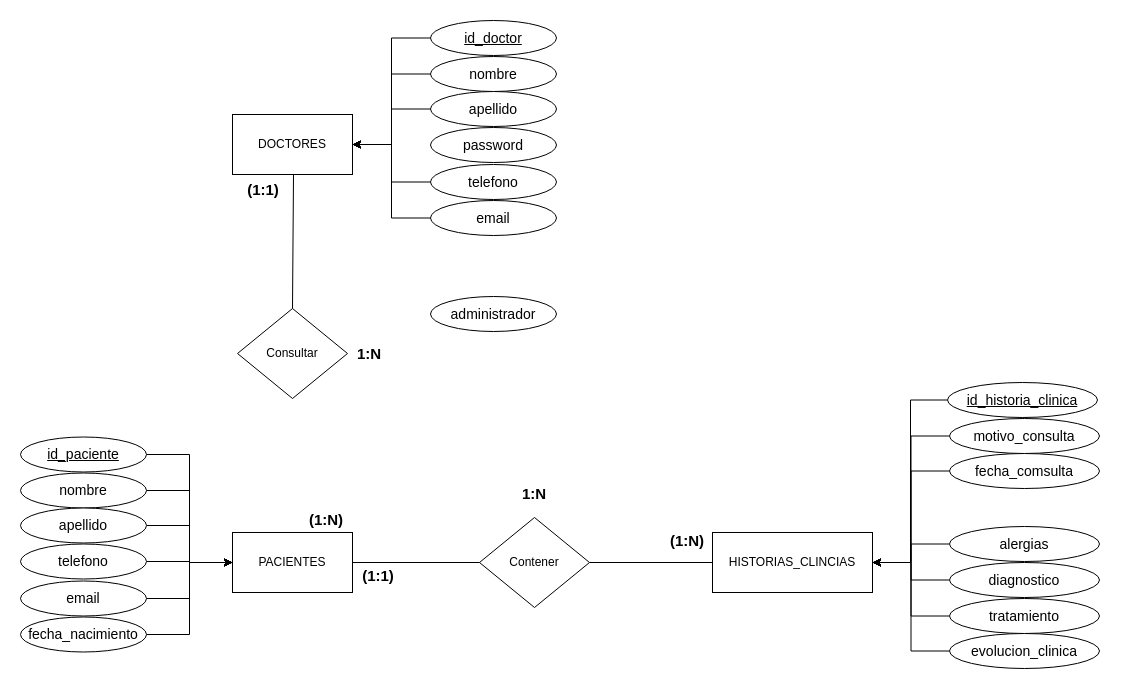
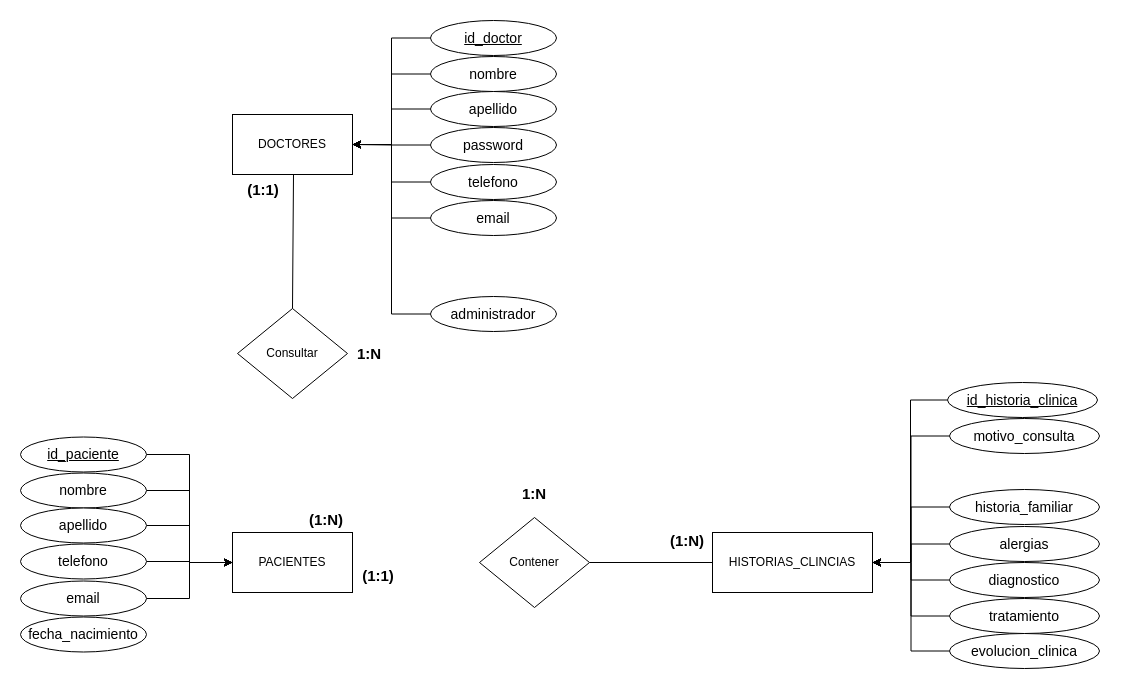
none -> (413, 145)
none -> (392, 287)
(931, 471) -> none
(1025, 471) -> none
none -> (931, 507)
none -> (1025, 507)
(416, 563) -> none
(186, 635) -> none
